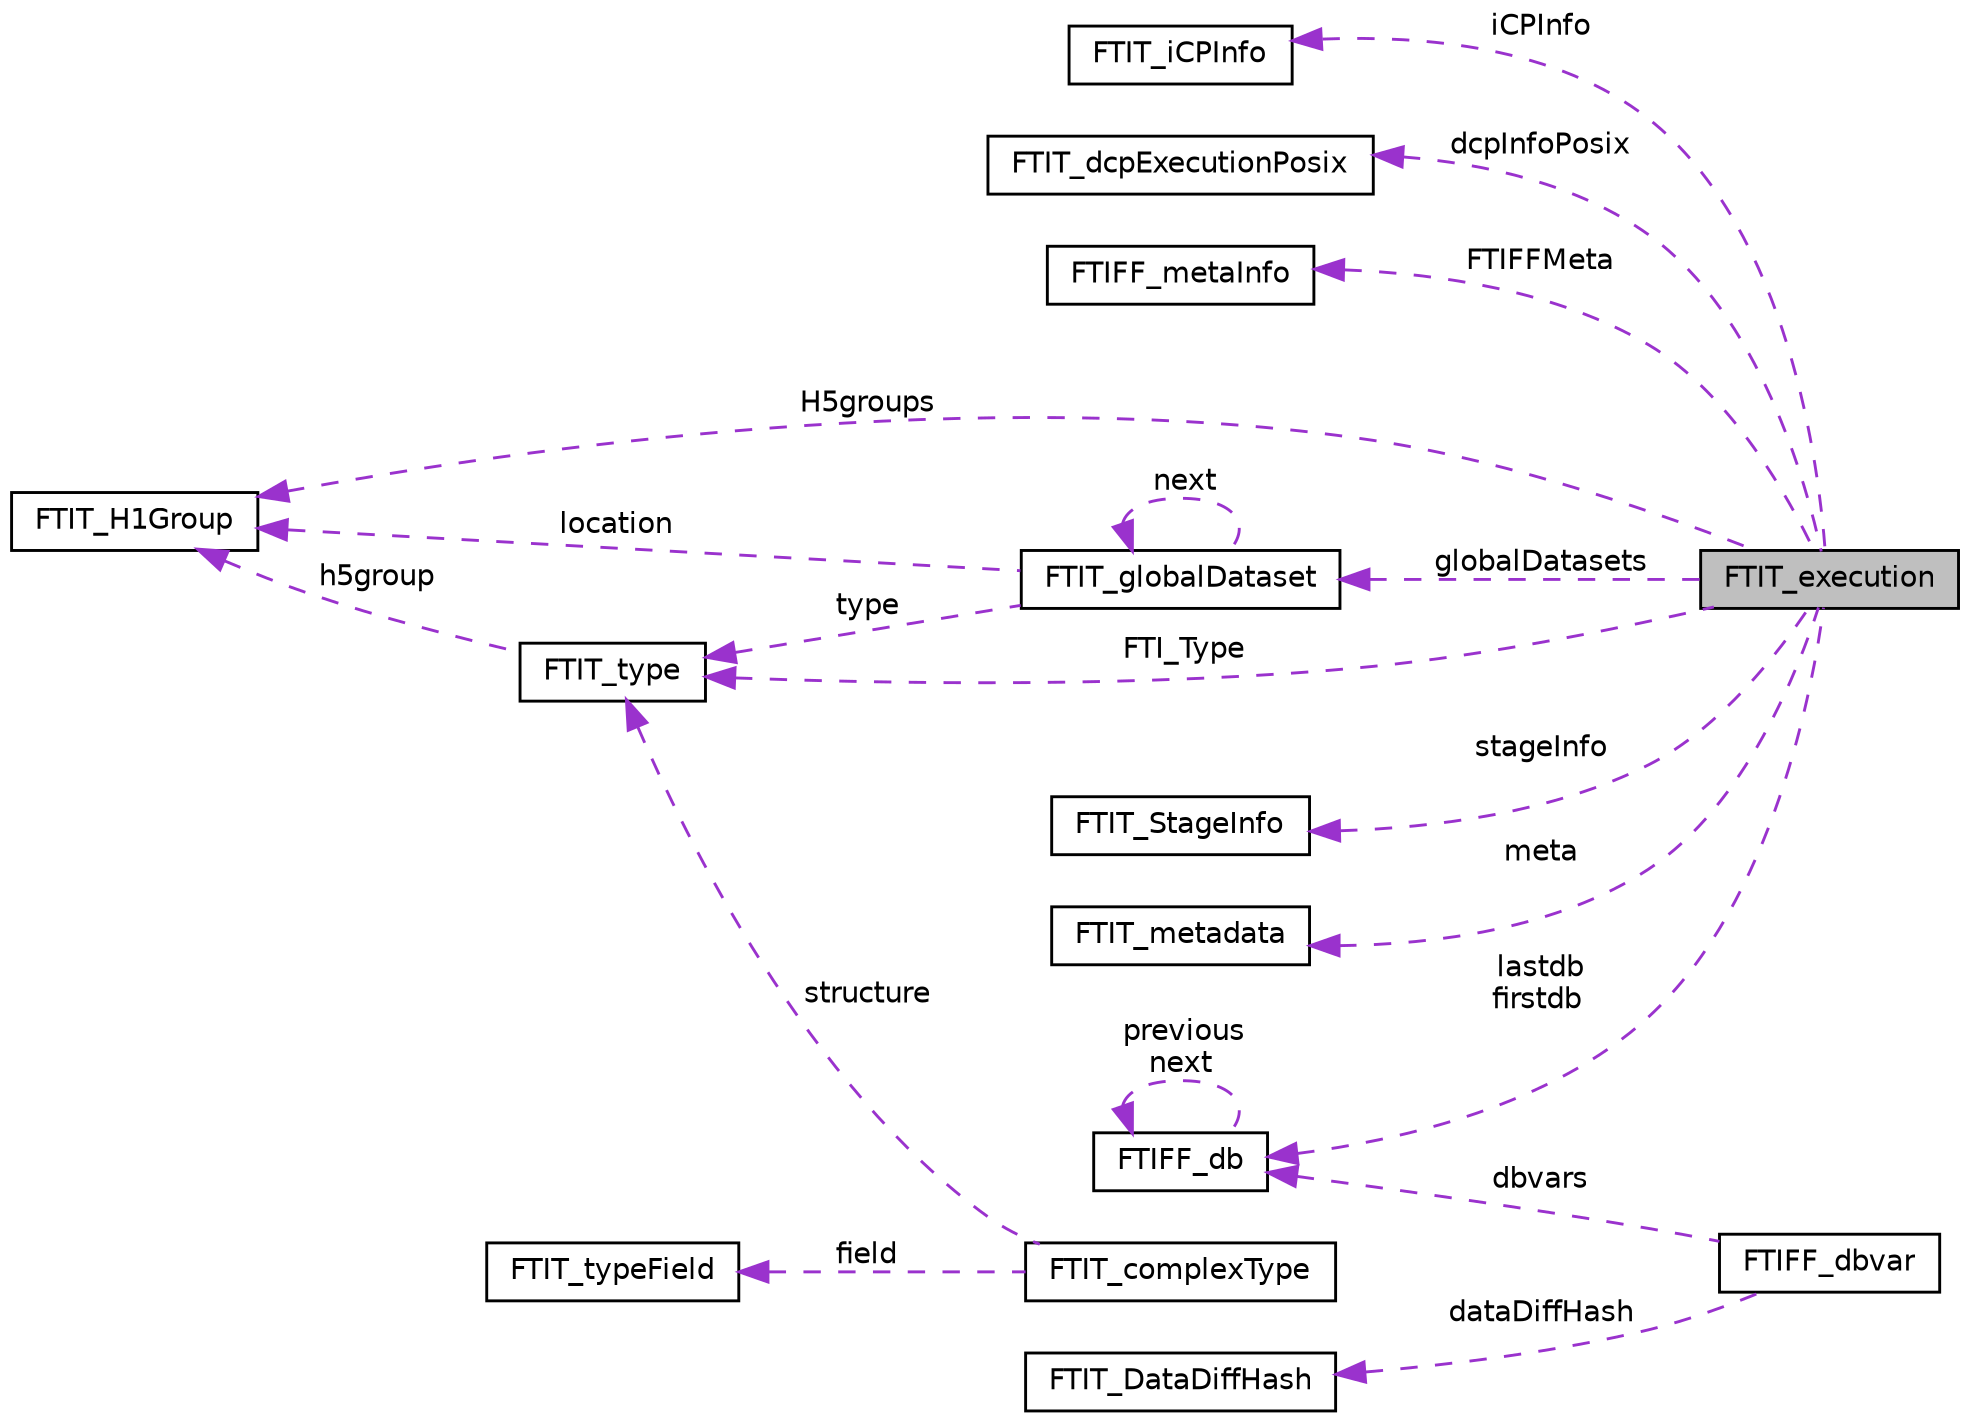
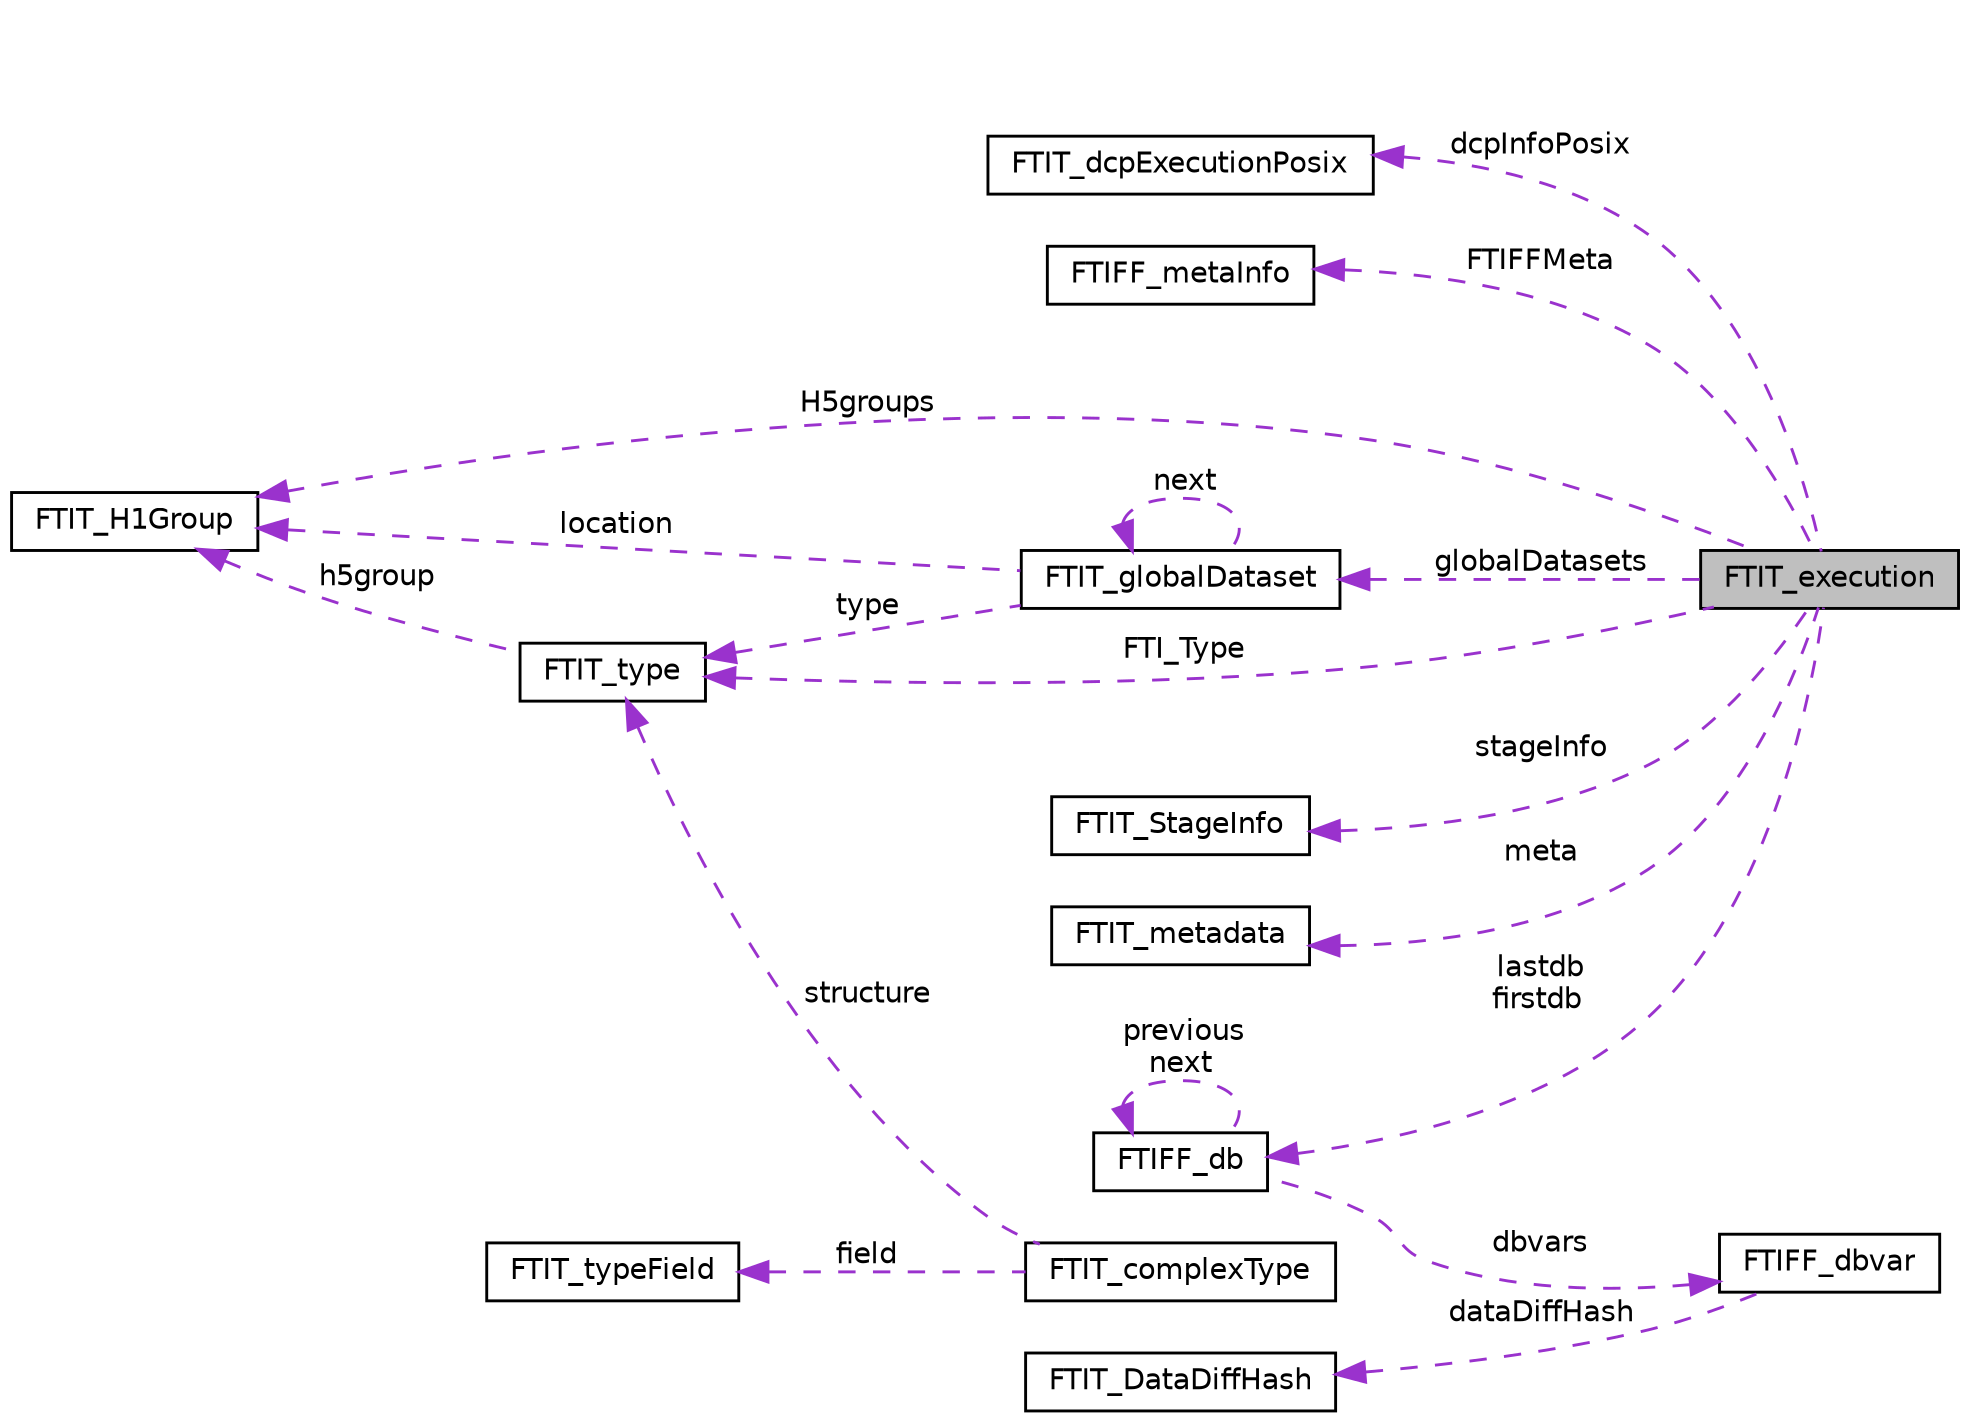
(1181, 55) -> none
(1509, 1206) -> (1467, 1273)
